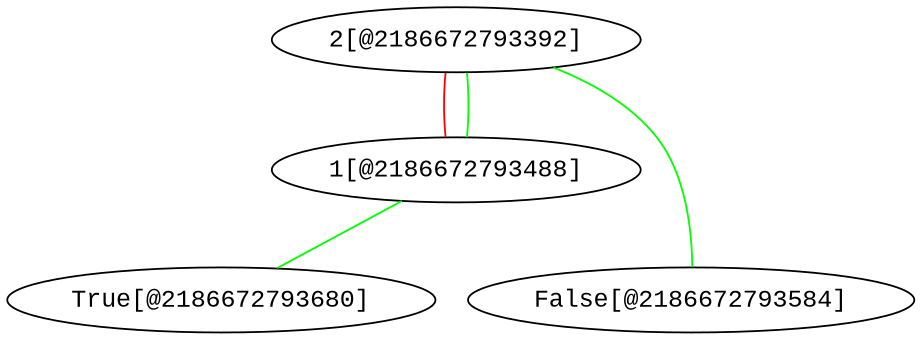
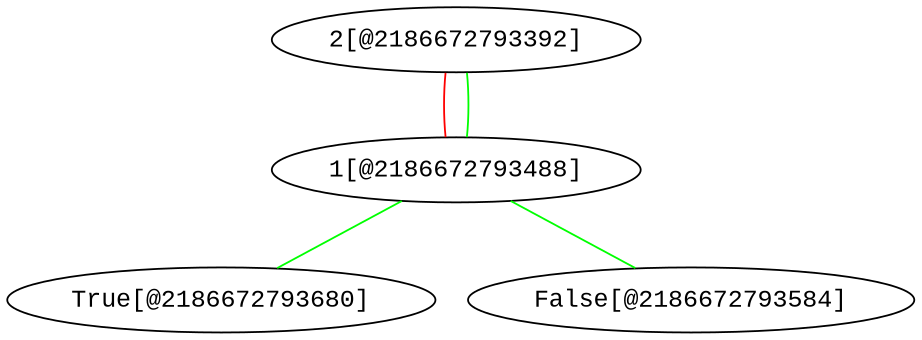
(660, 142) -> (573, 235)
